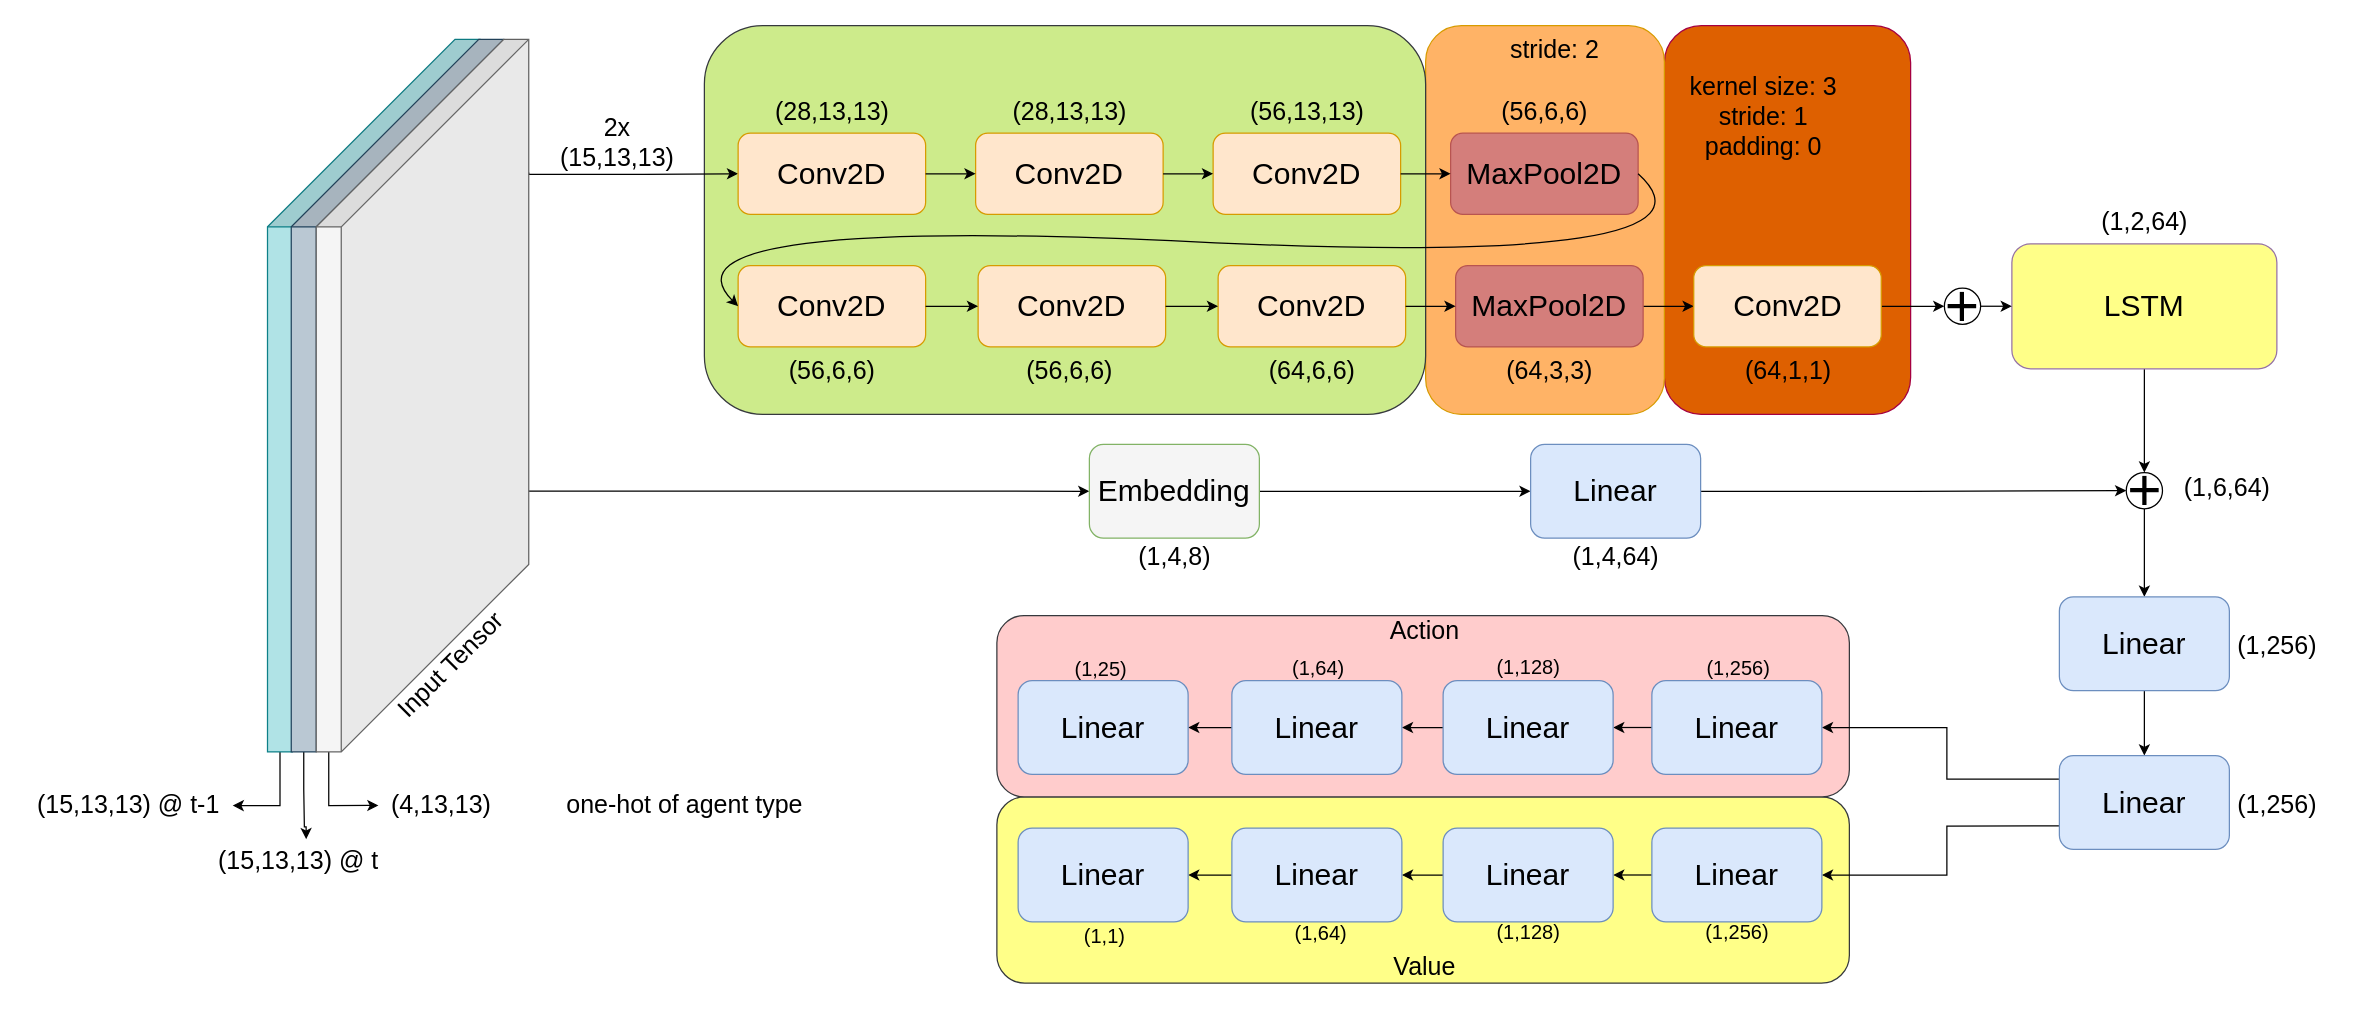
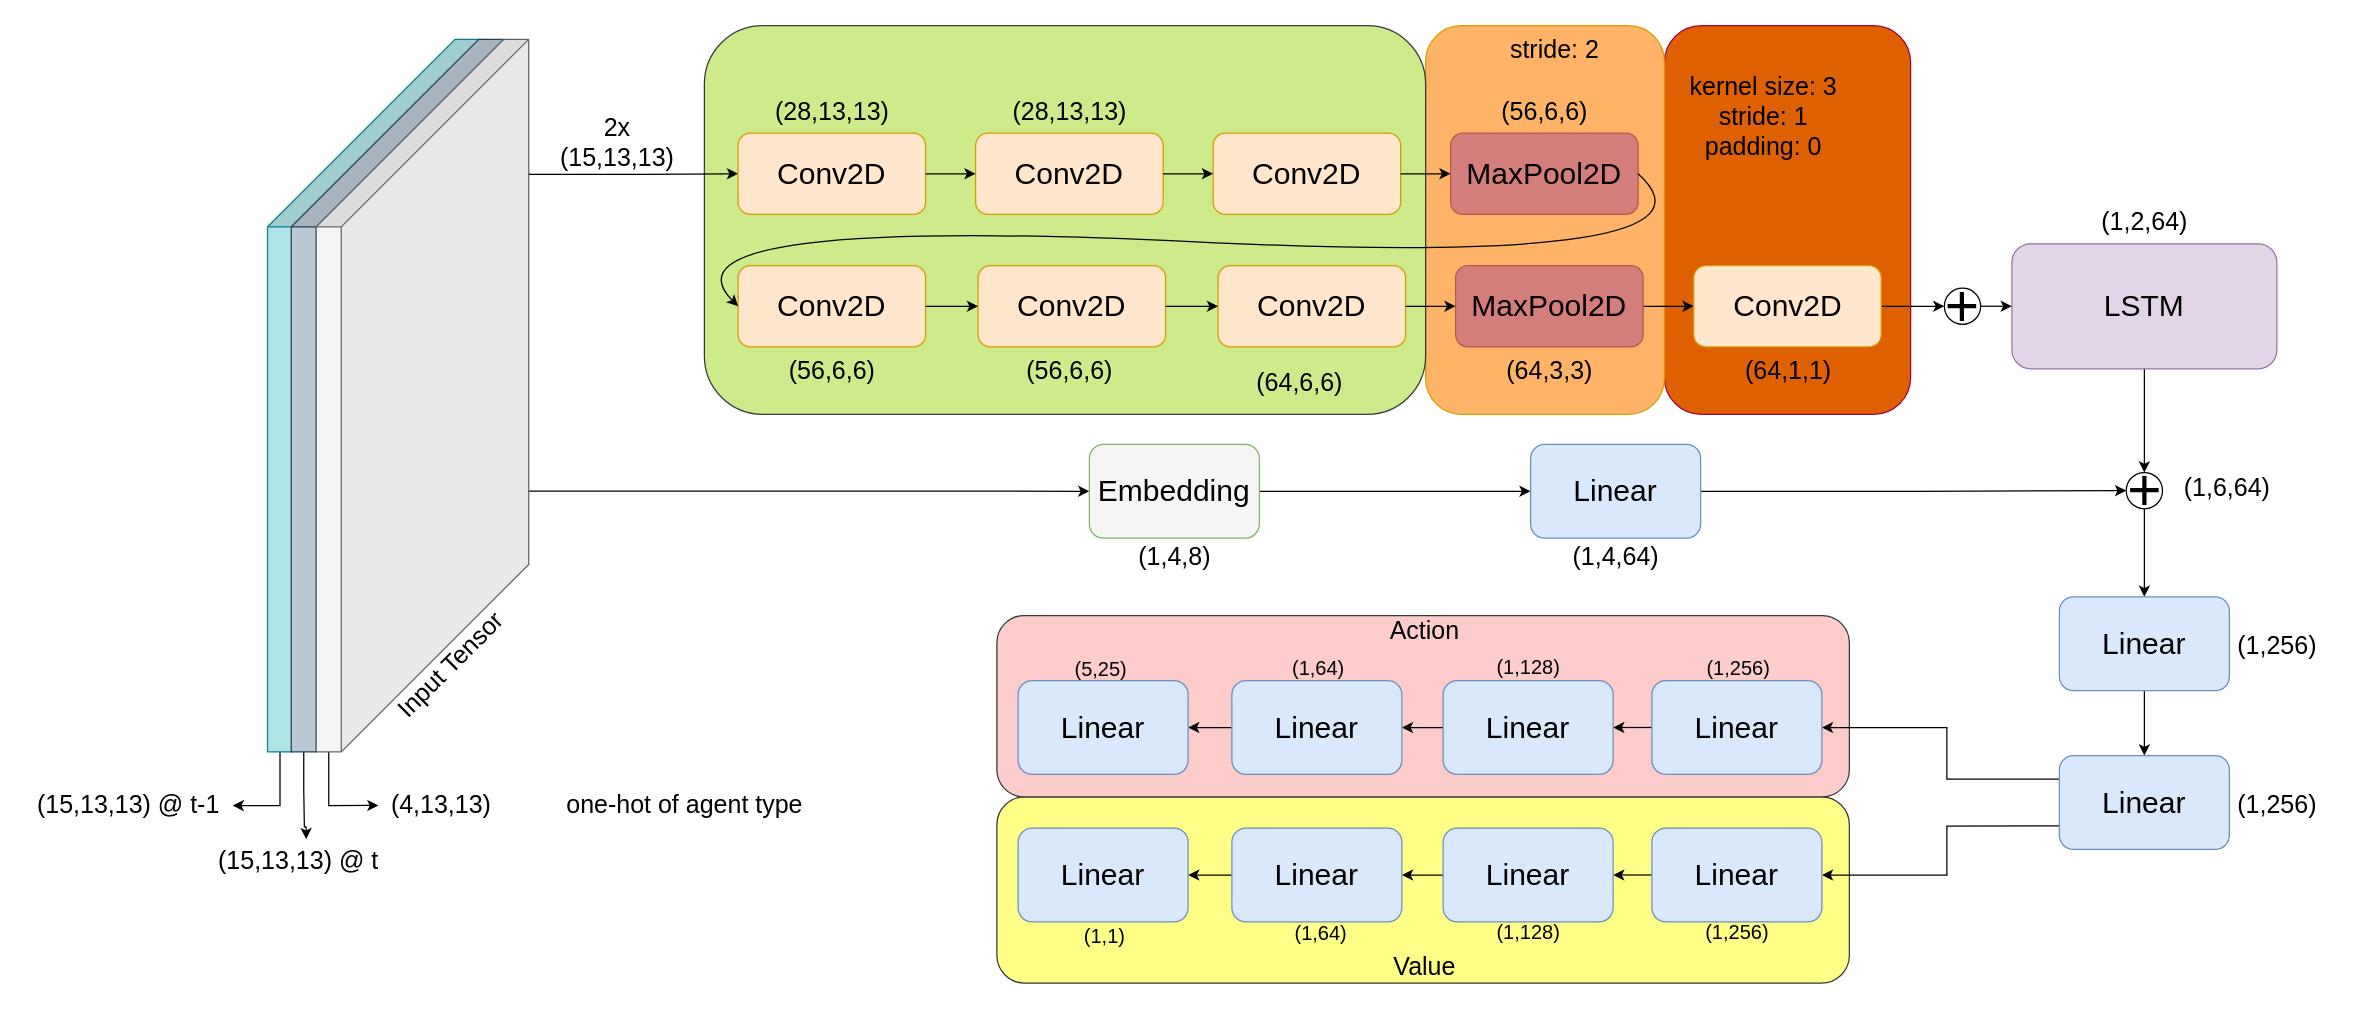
(1307, 111) -> none
(2144, 306) -> (2144, 306)
(1312, 369) -> (1299, 382)
(1101, 667) -> (1101, 667)
